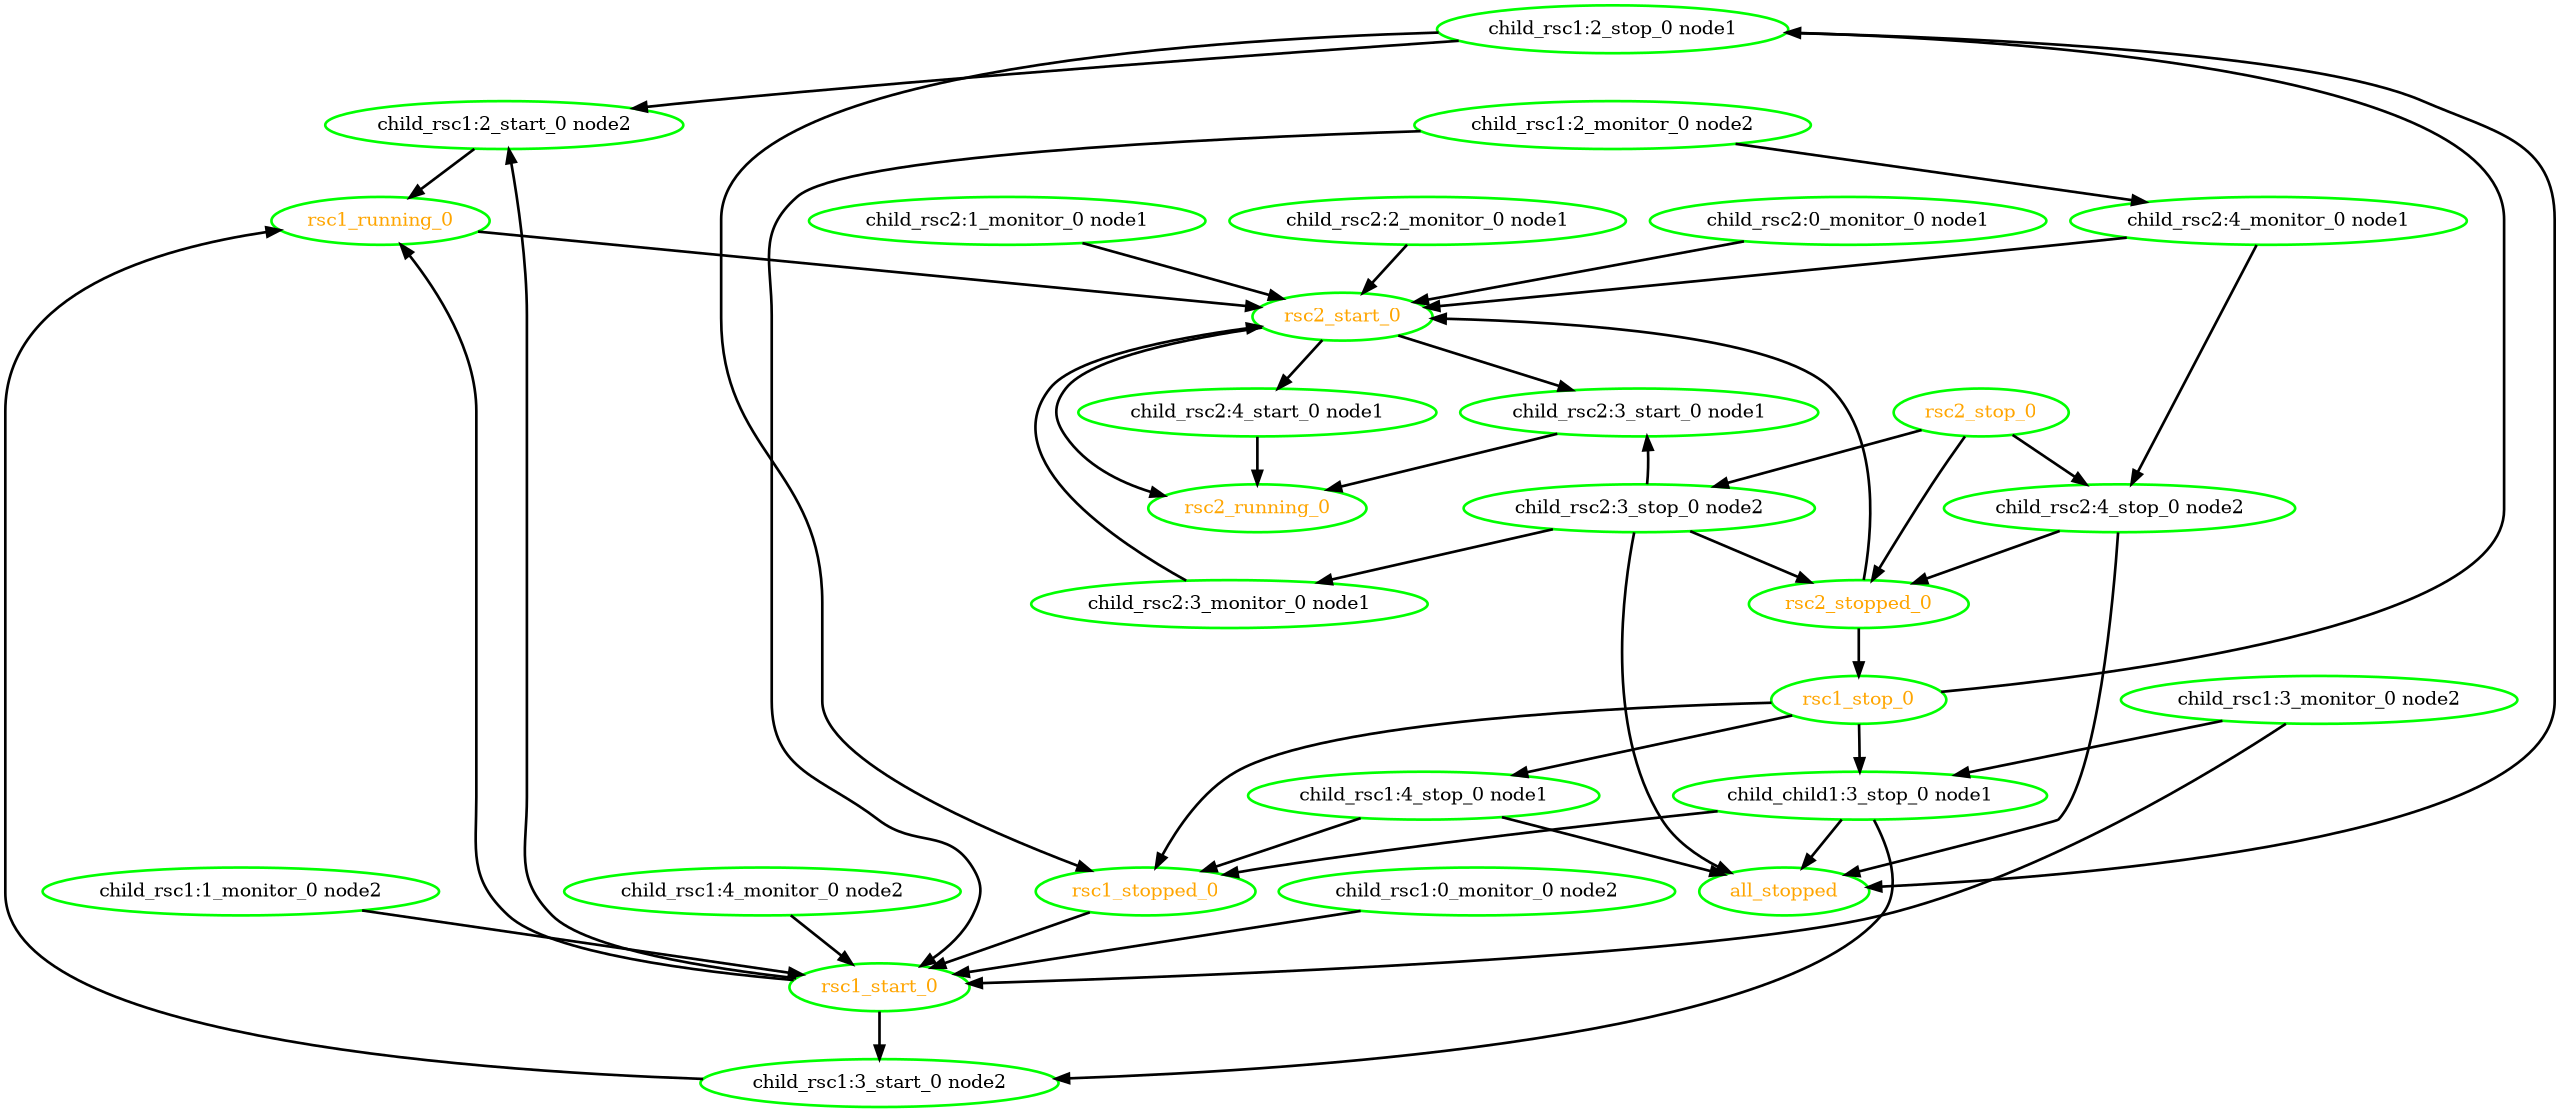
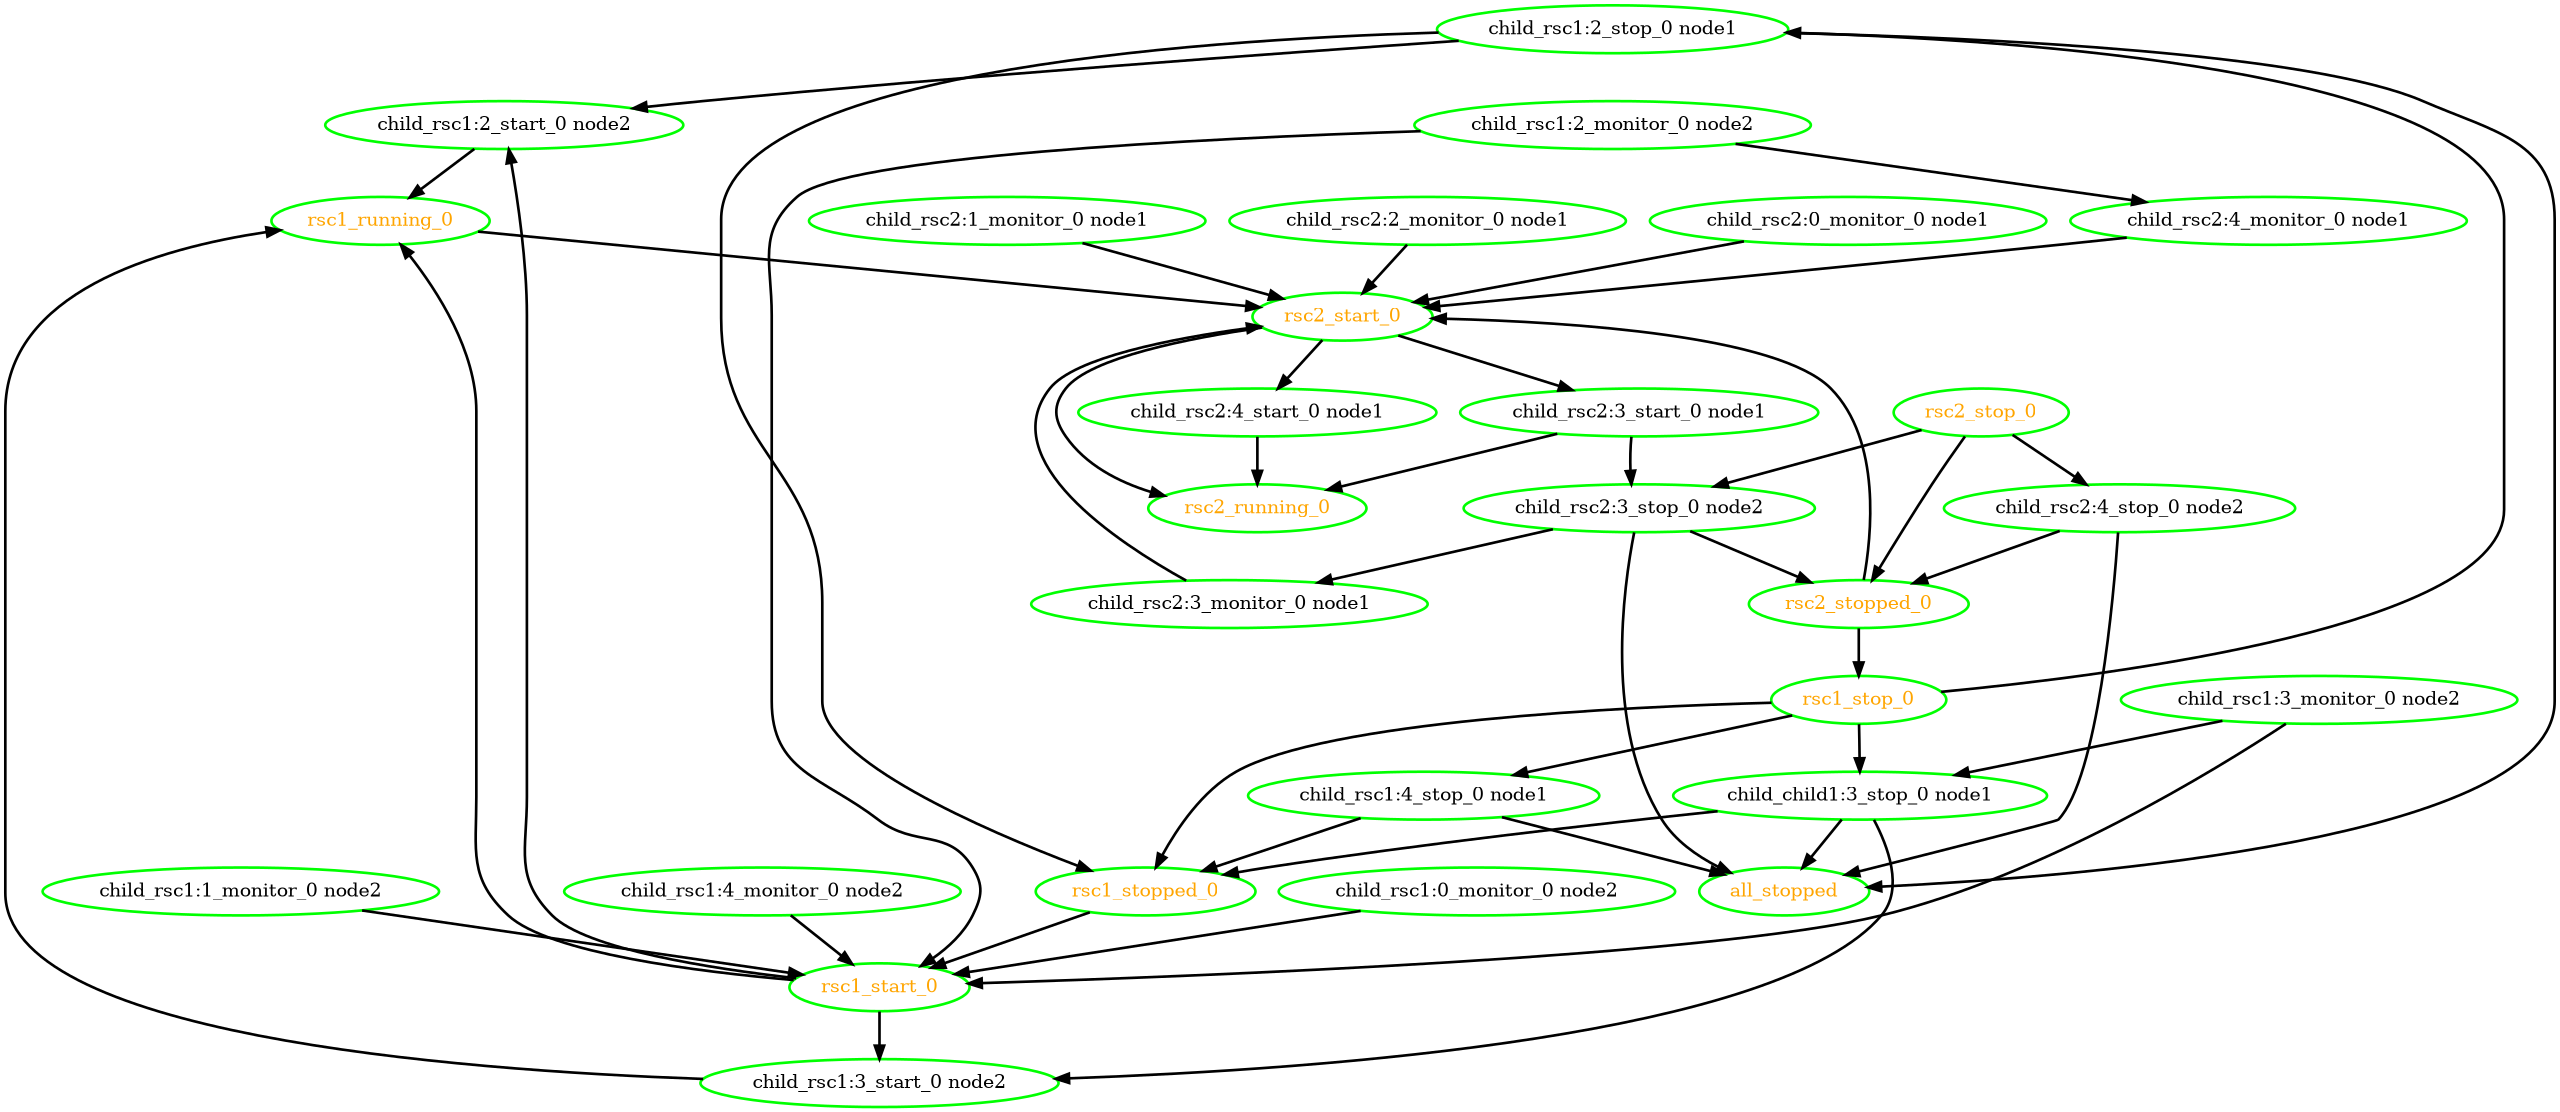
(2197, 359) -> none
(1648, 467) -> (1630, 454)
